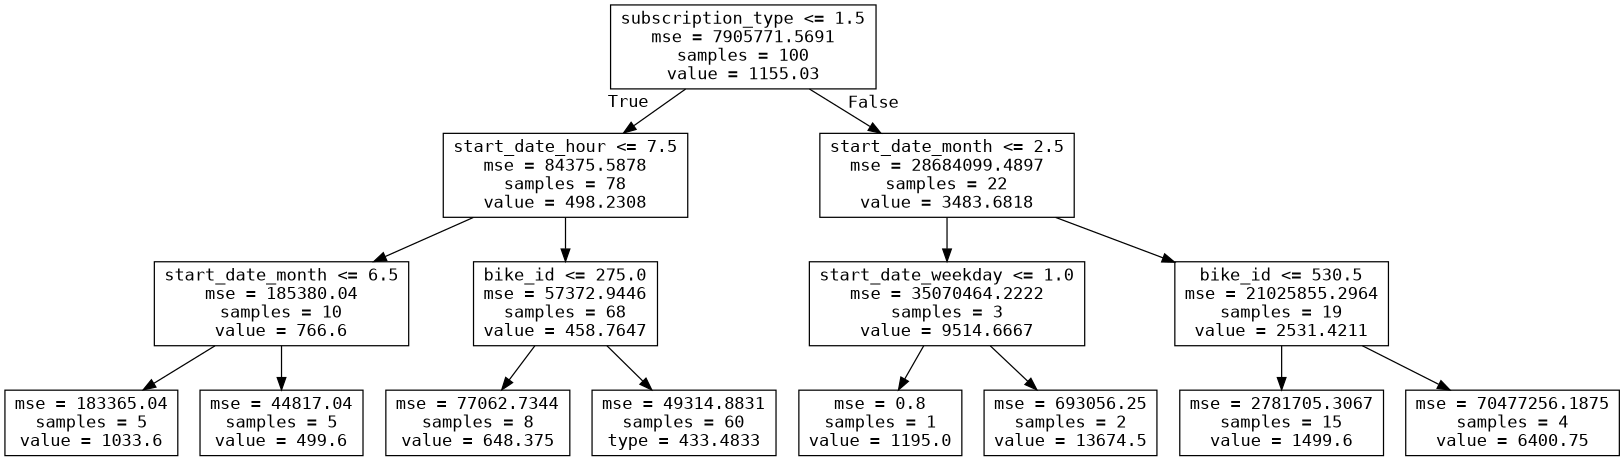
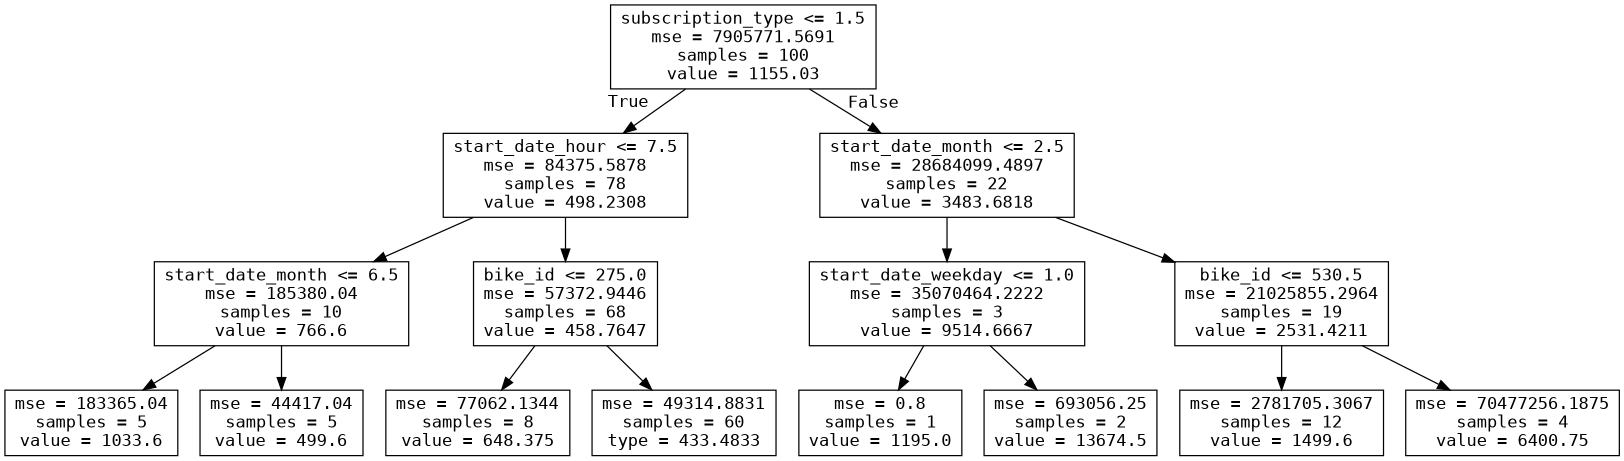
(282, 423) -> (282, 423)
(478, 423) -> (478, 423)
(1282, 423) -> (1282, 423)
